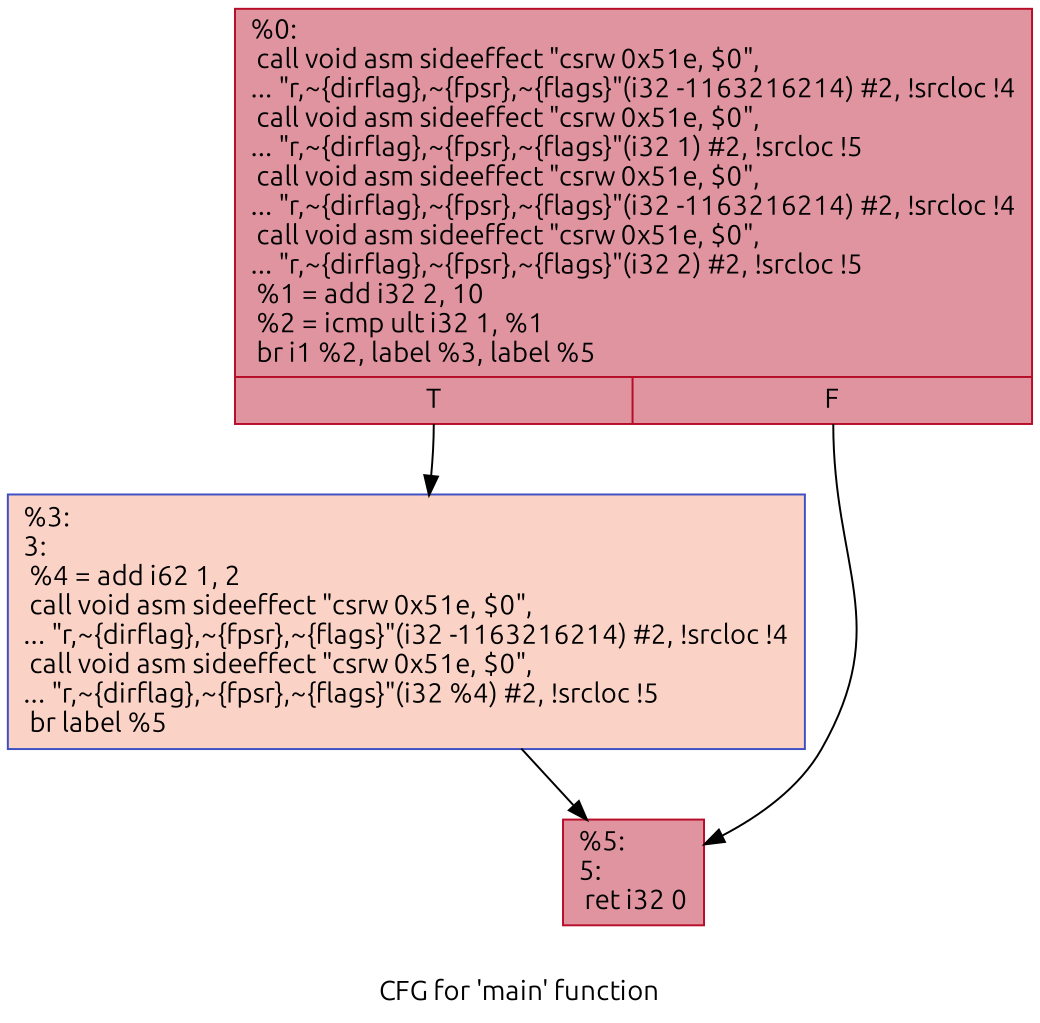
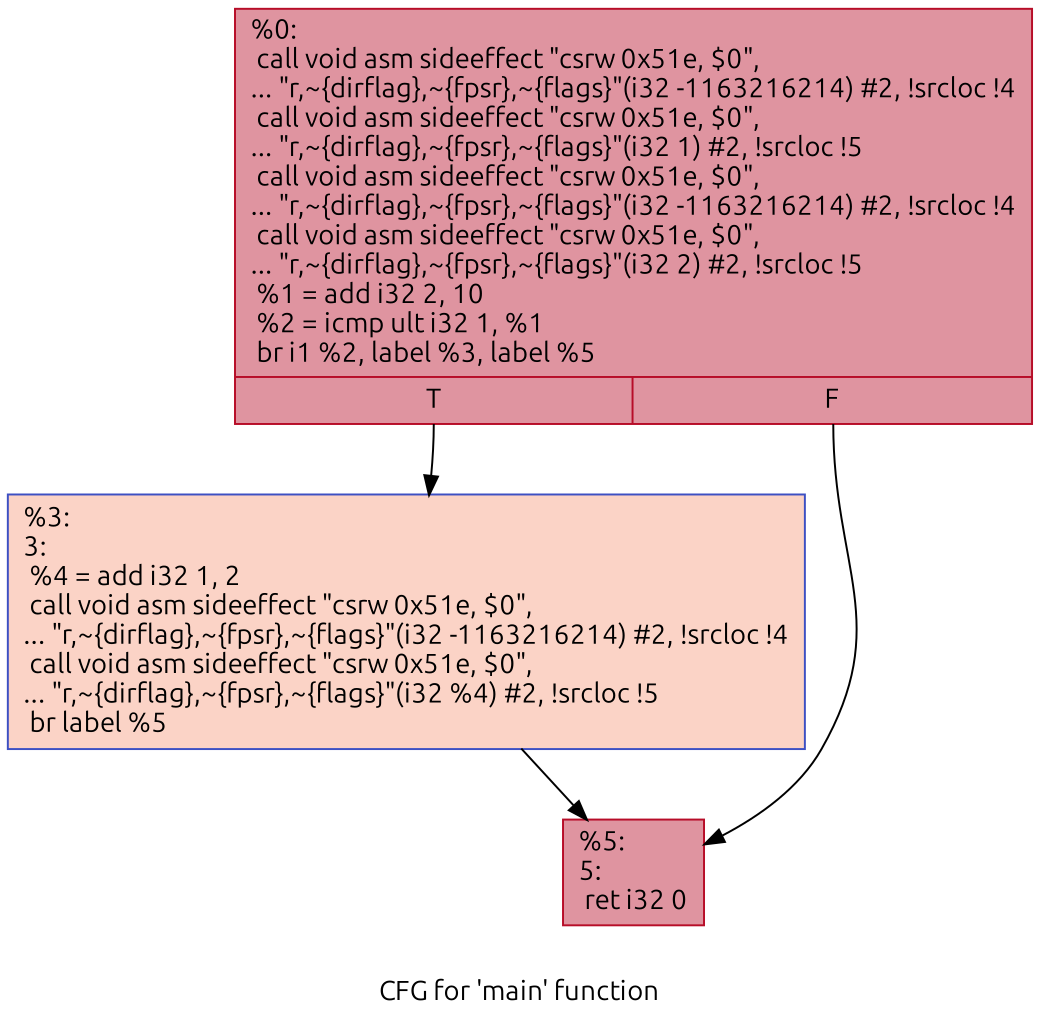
(133, 577) -> (133, 577)
